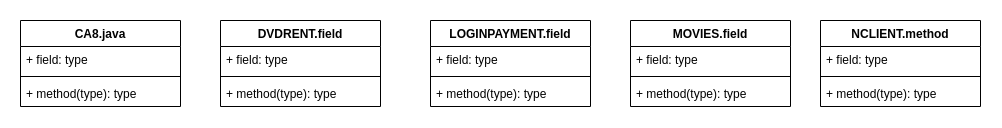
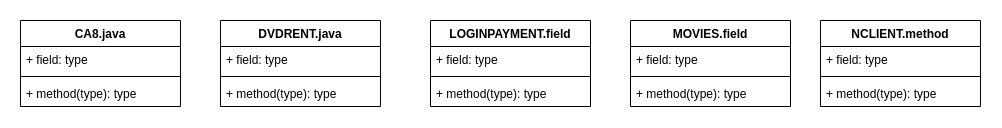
(300, 34) -> (300, 34)
